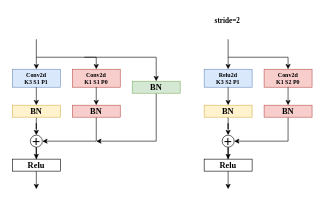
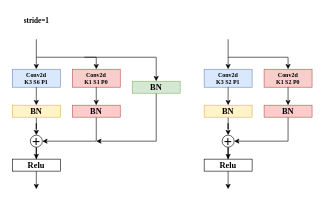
none -> (36, 21)
(228, 21) -> none
(36, 78) -> (36, 78)
(228, 78) -> (228, 78)
